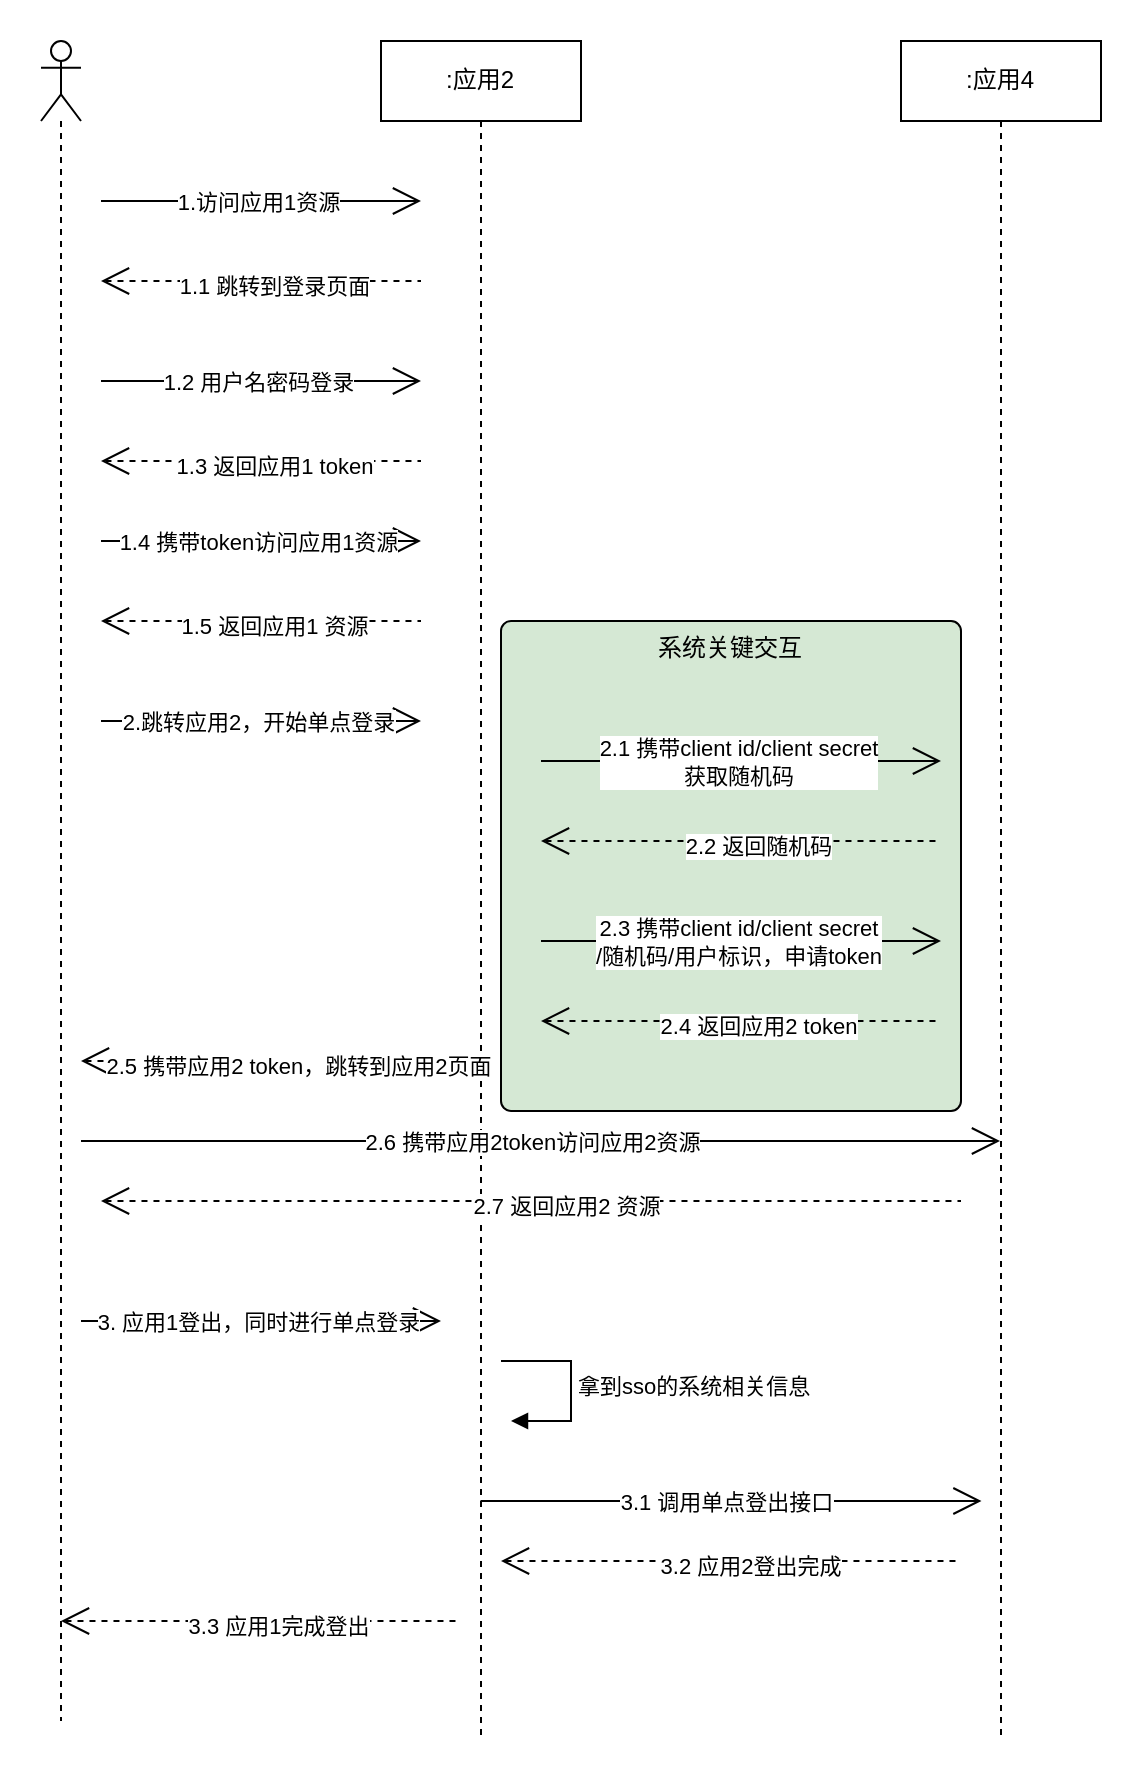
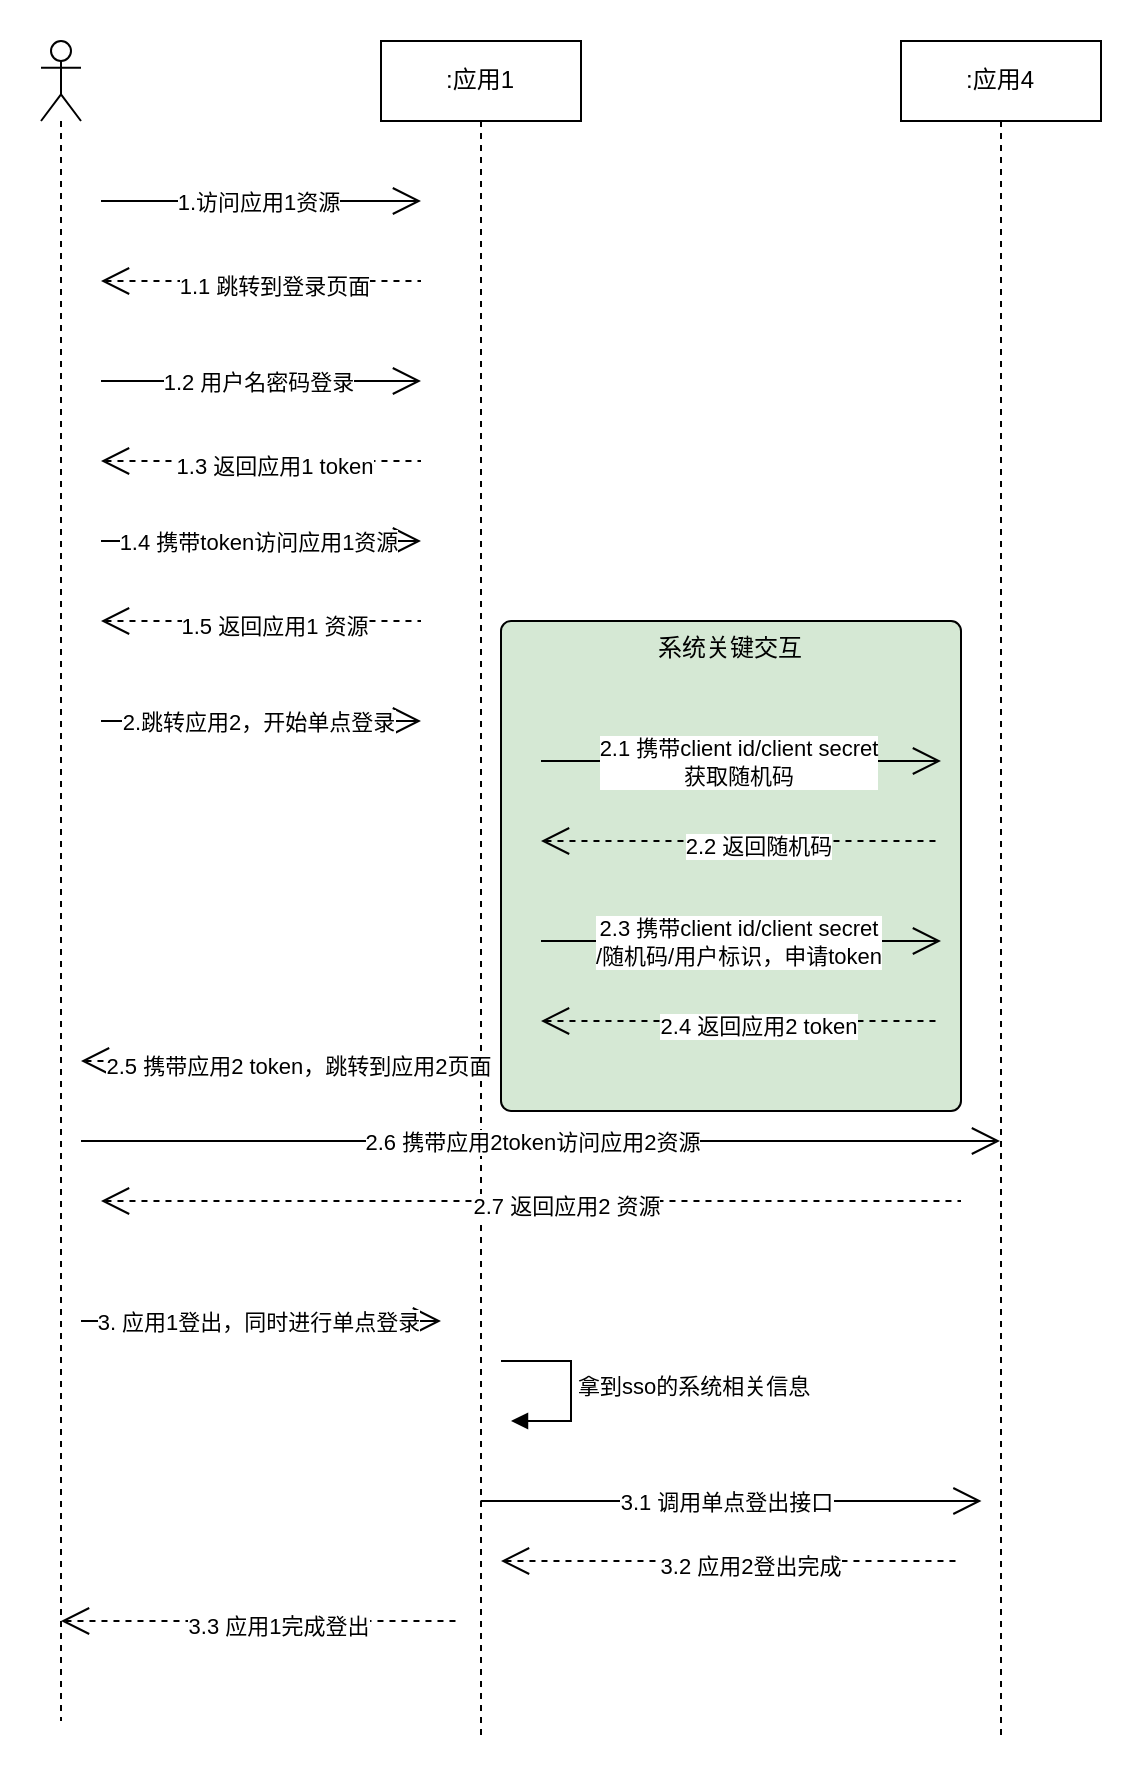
(481, 81) -> (481, 81)
